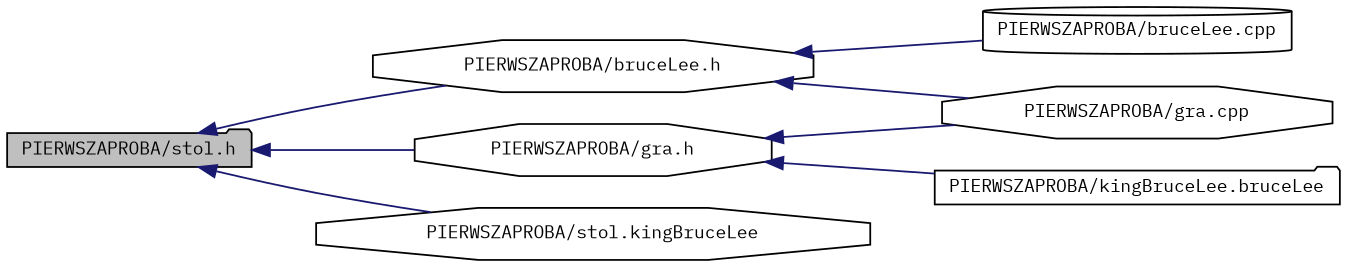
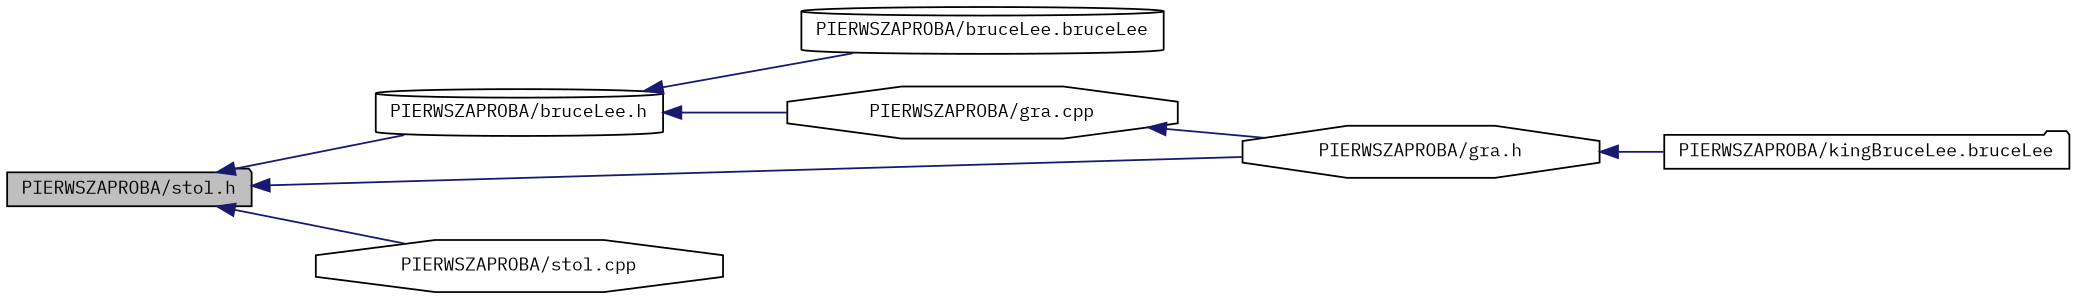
(1137, 30) -> (983, 30)
(593, 66) -> (519, 113)
(869, 131) -> (1215, 133)
(593, 234) -> (519, 266)
